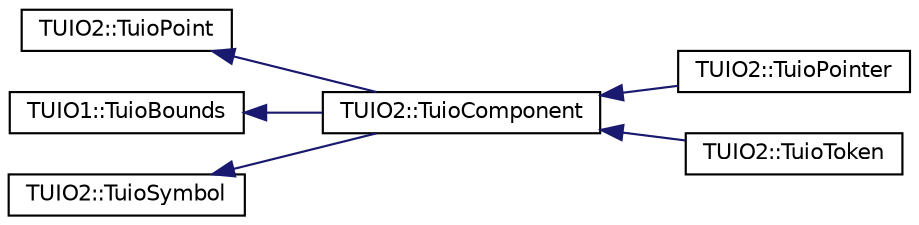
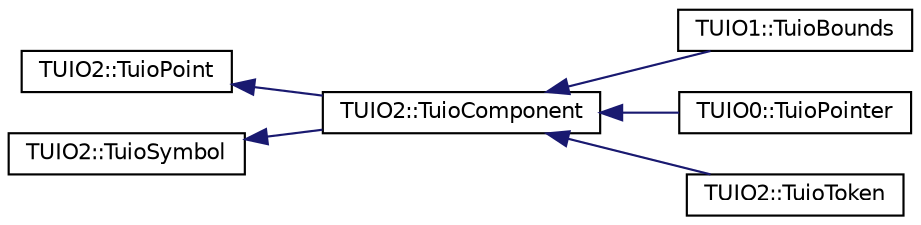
(794, 72) -> (795, 113)
(294, 113) -> (639, 69)
